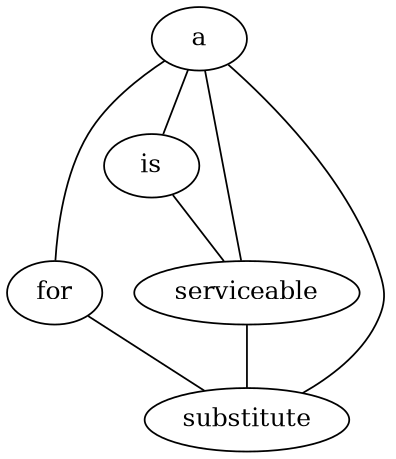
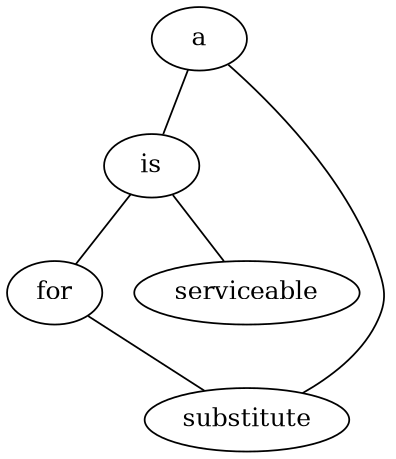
(82, 145) -> (103, 229)
(223, 166) -> none
(247, 356) -> none
